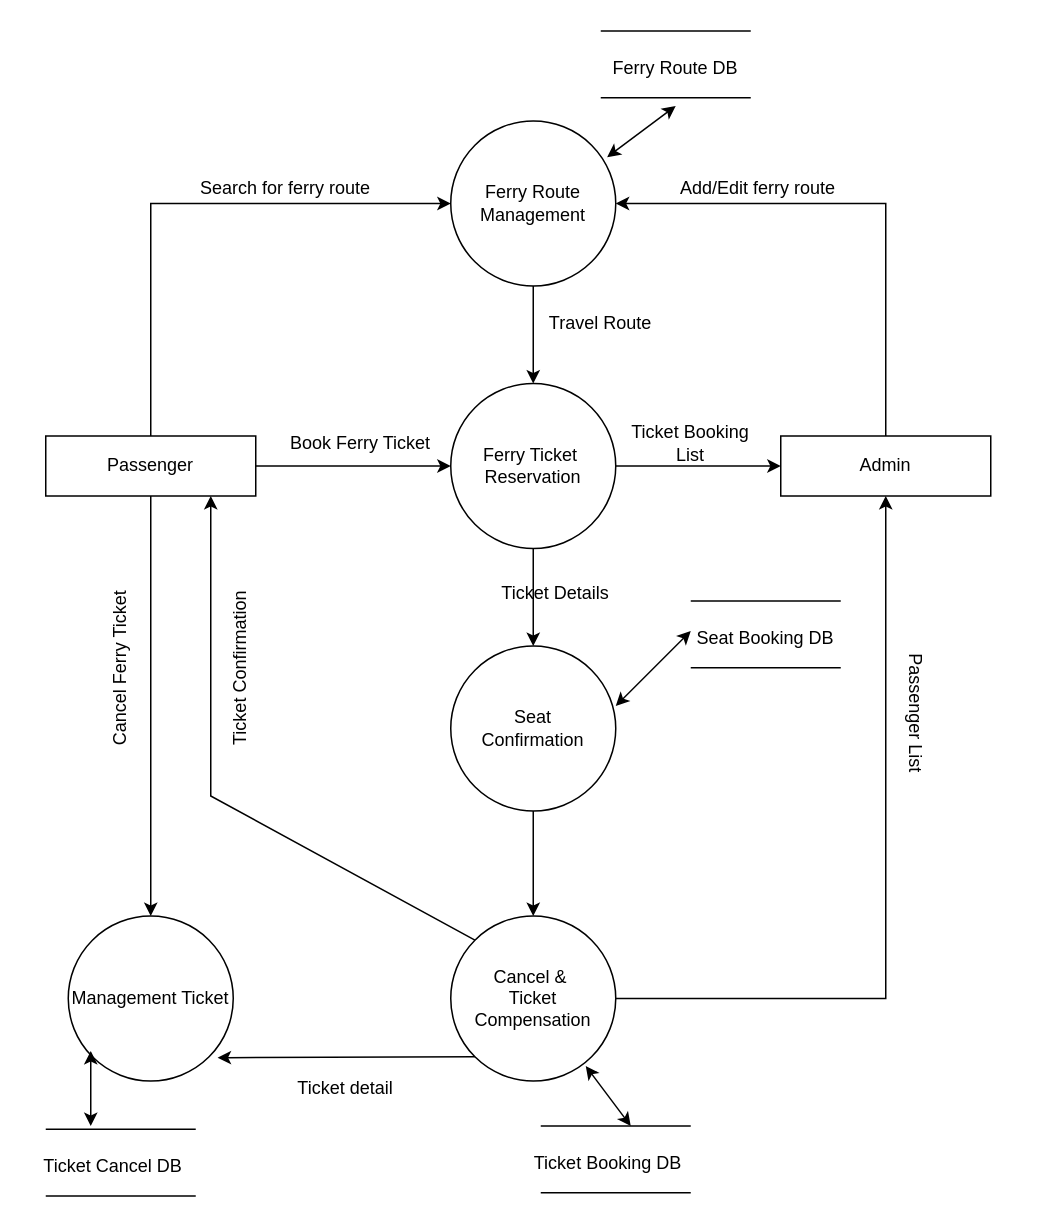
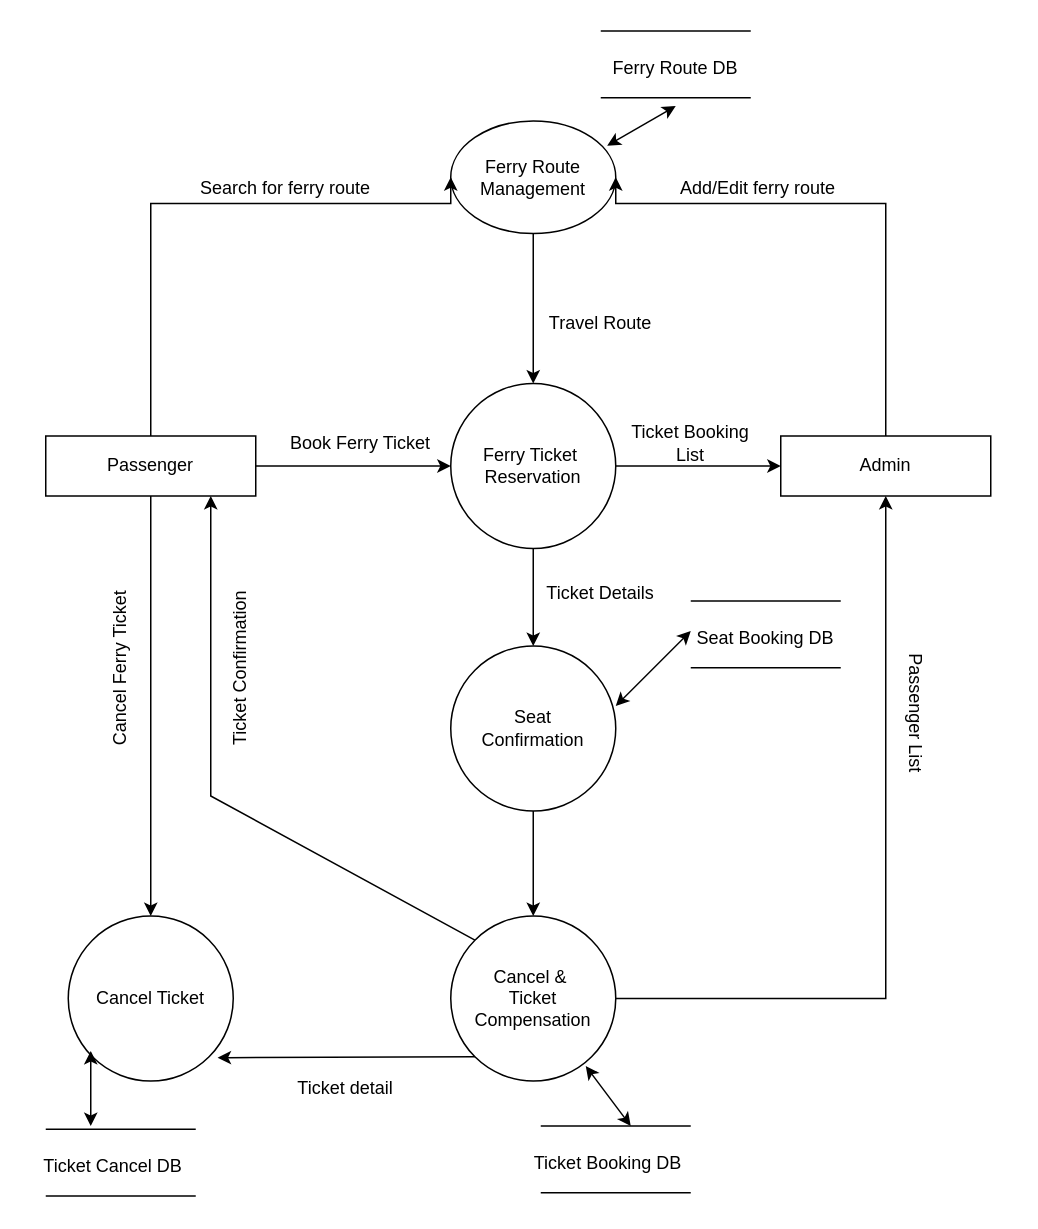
(533, 203) -> (533, 177)
(556, 593) -> (601, 593)
(151, 998) -> (151, 998)
